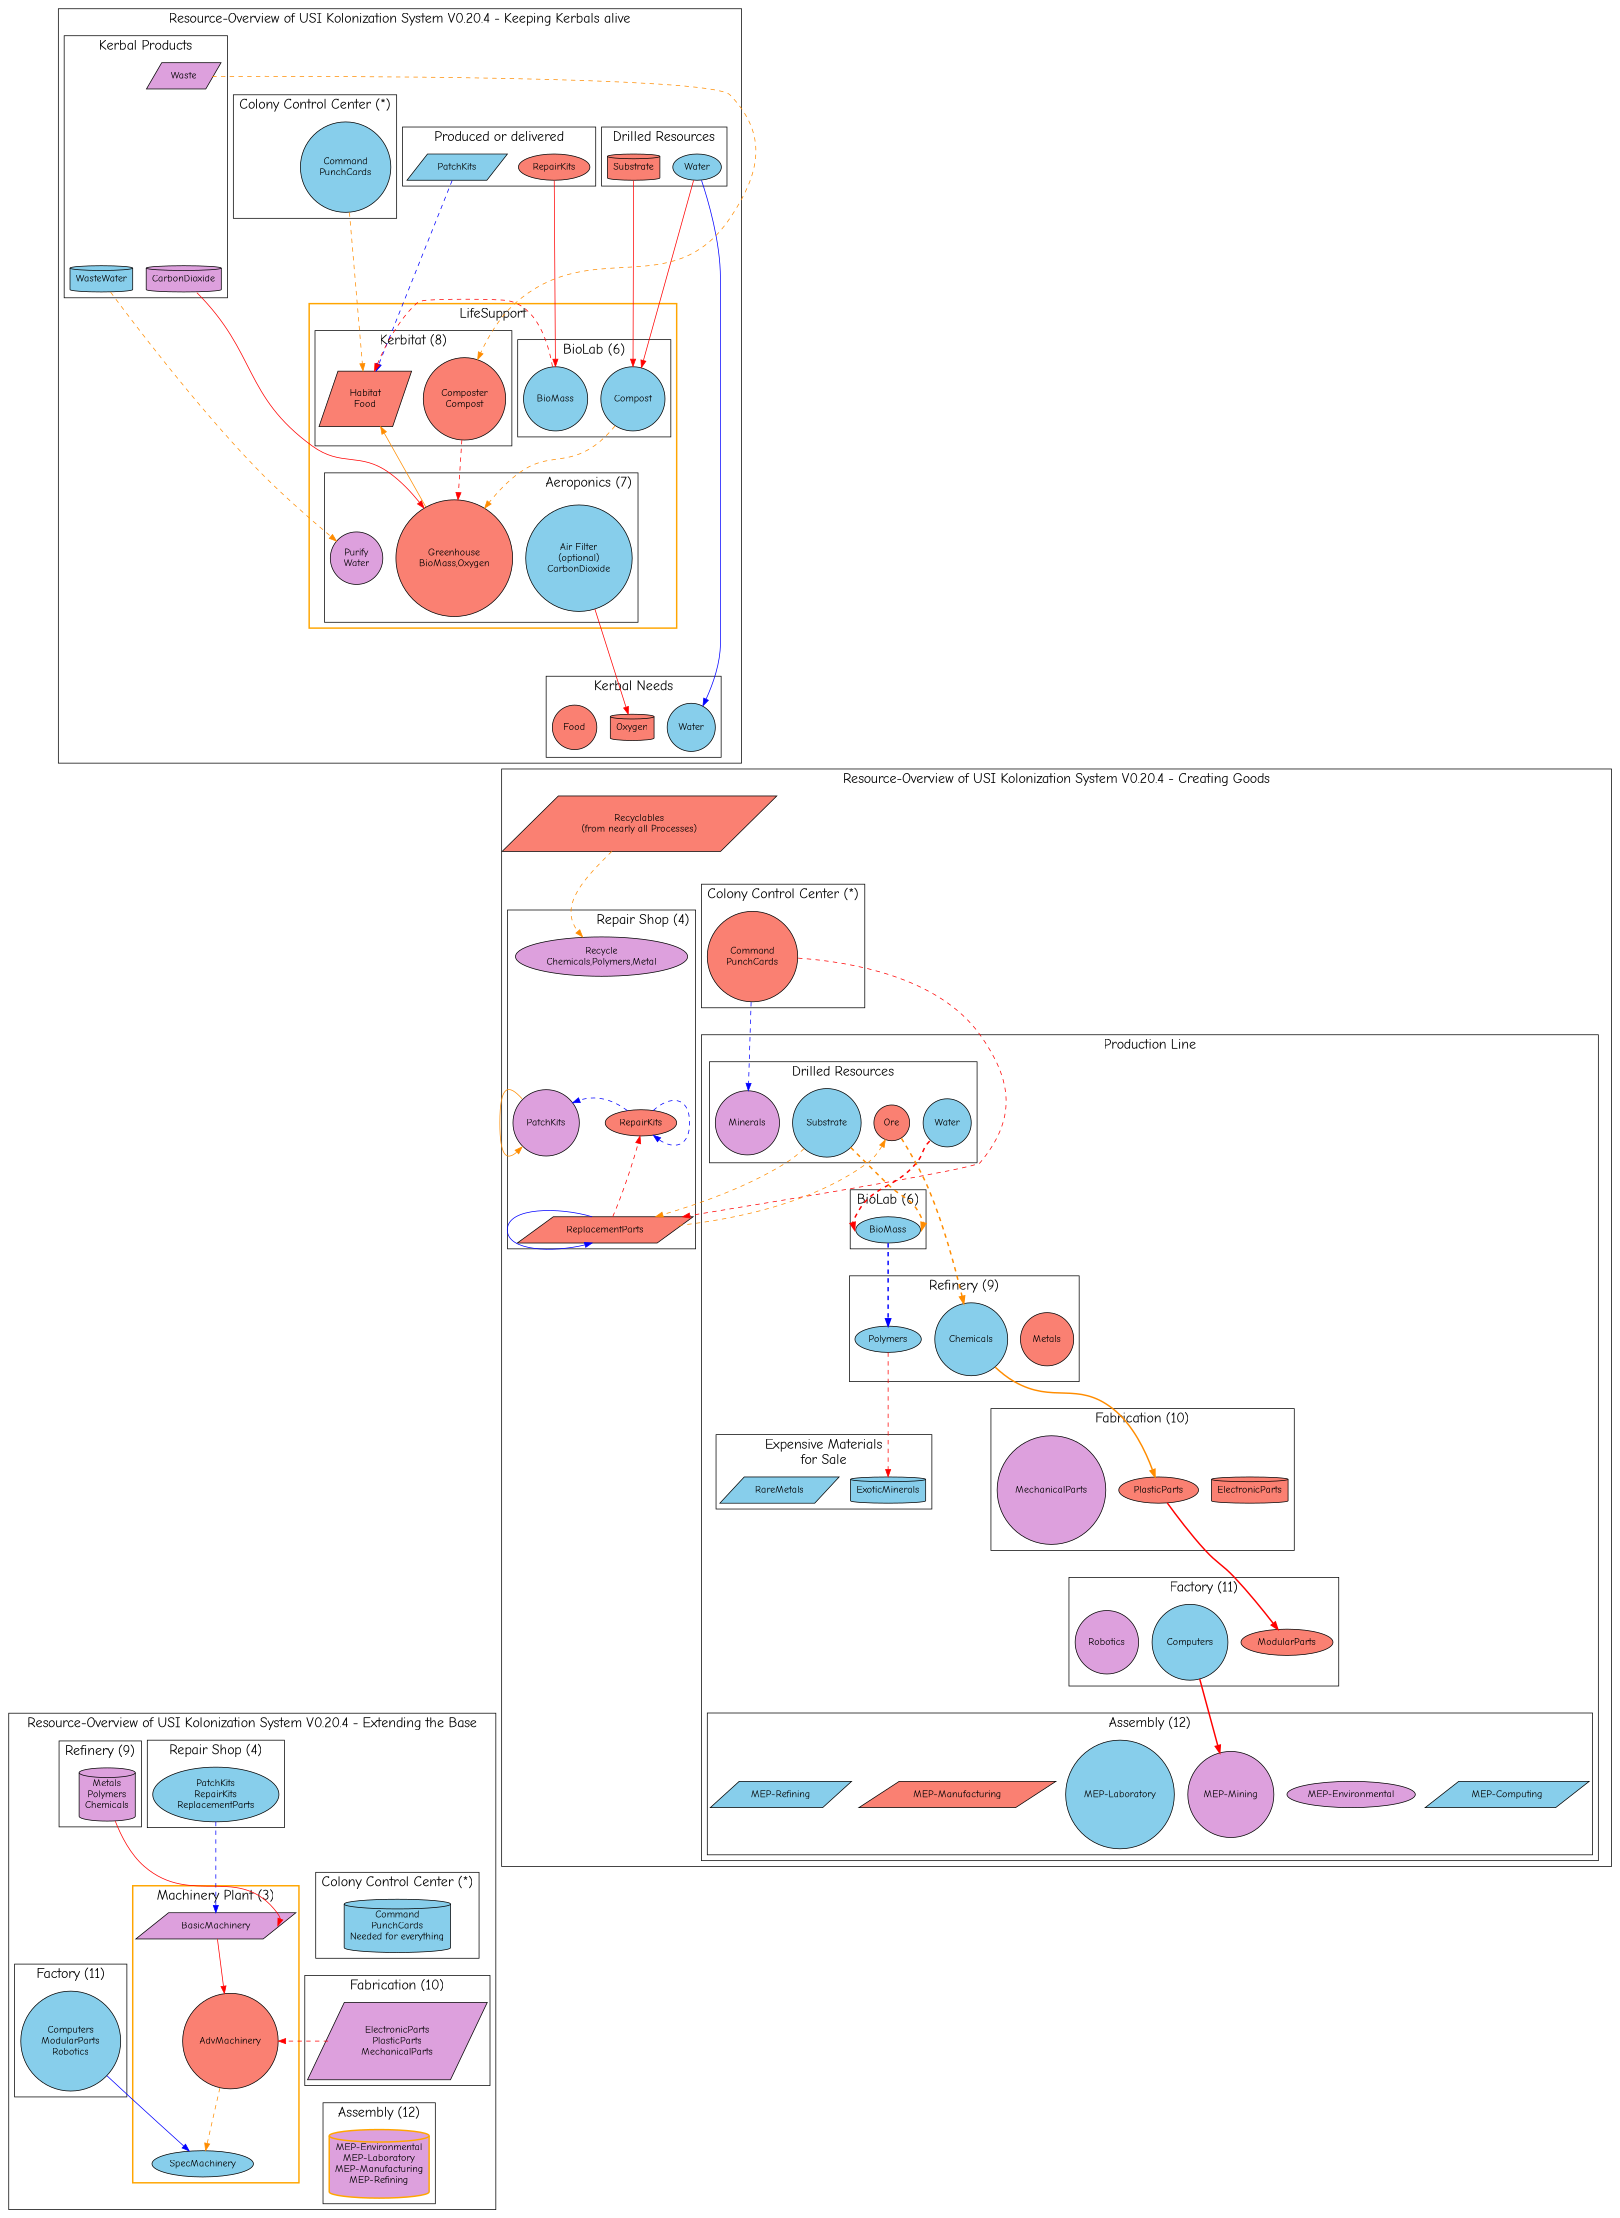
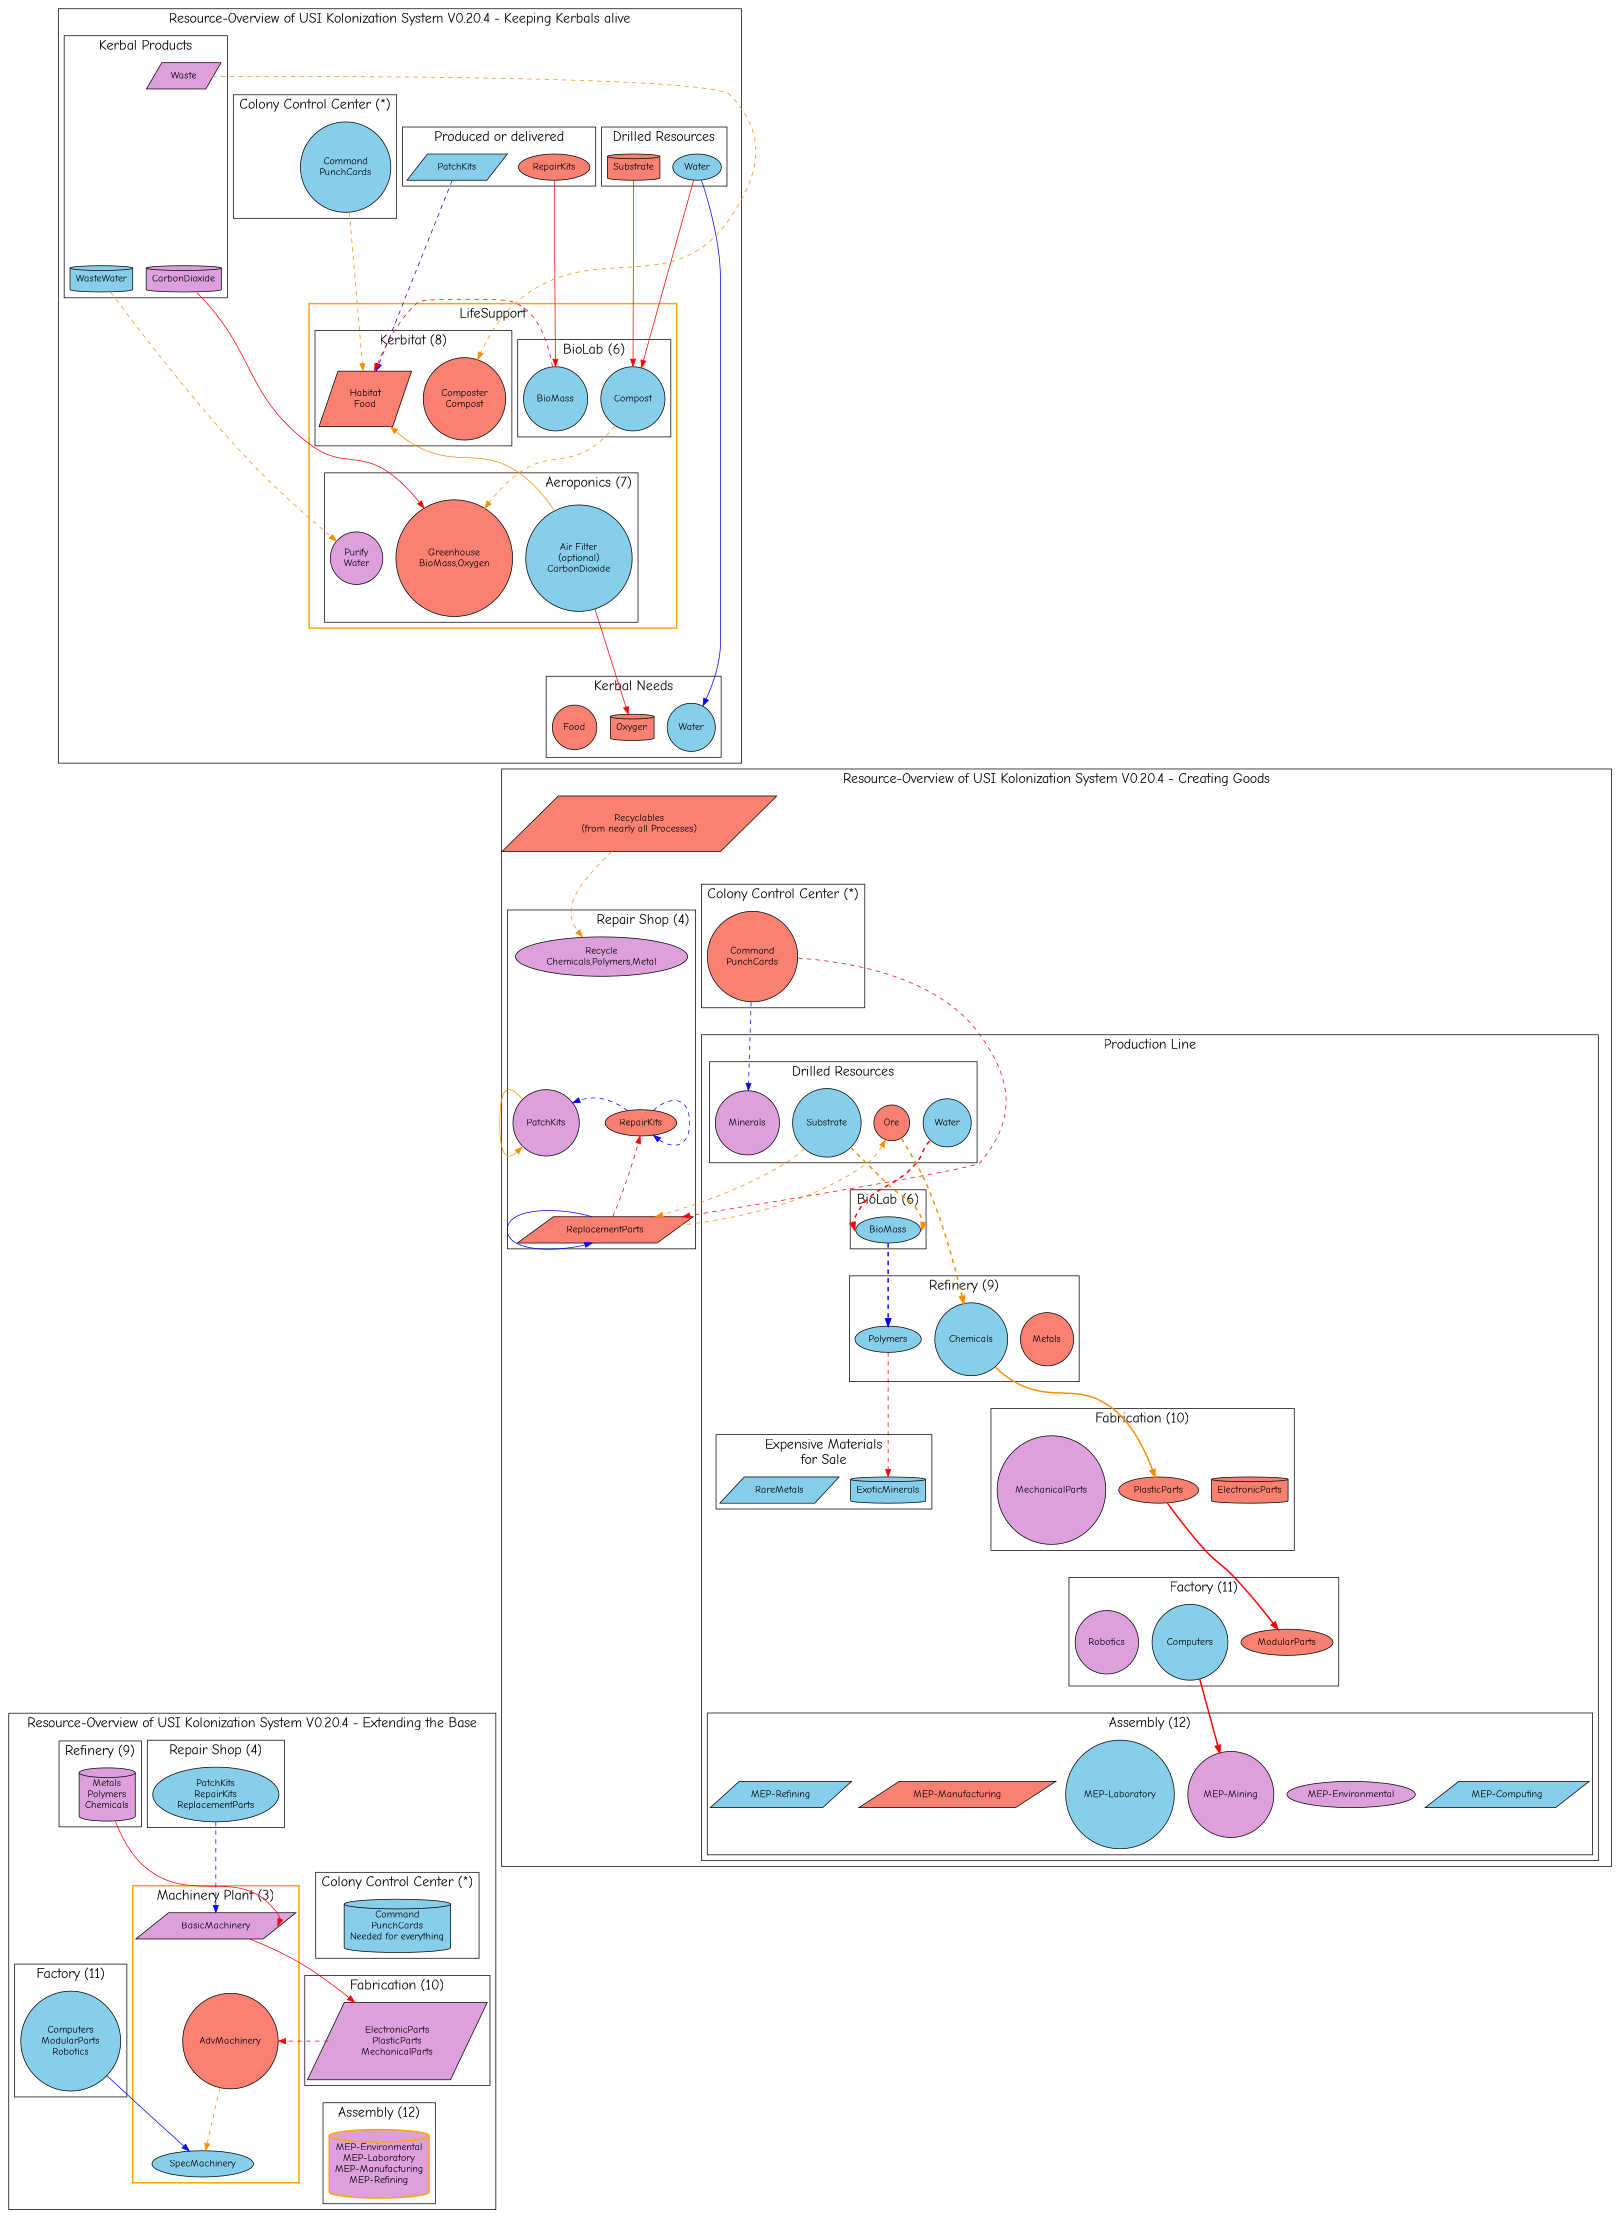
(460, 466) -> none
(404, 468) -> (482, 459)
(220, 1963) -> (304, 1966)
